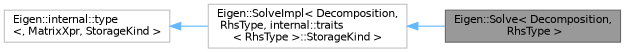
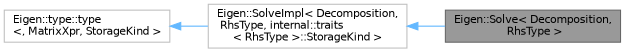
(87, 26) -> (87, 26)
